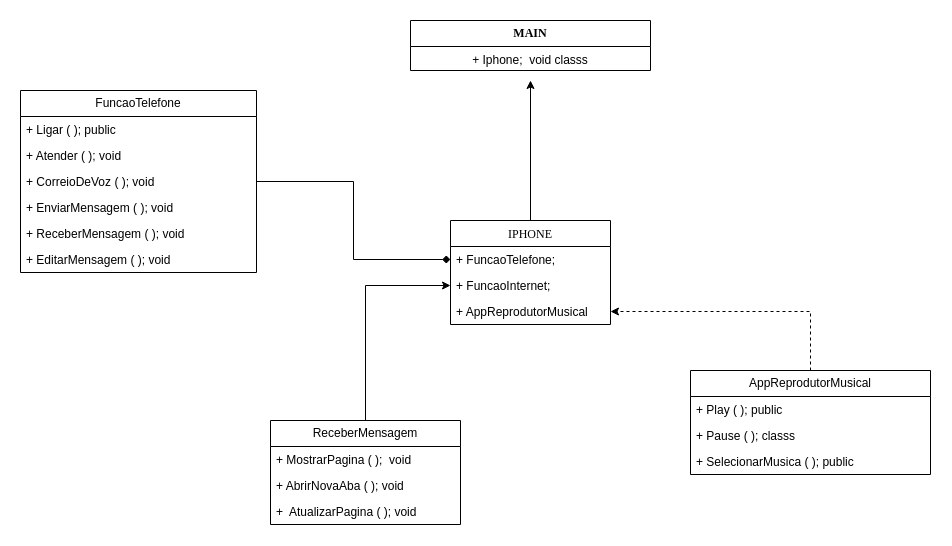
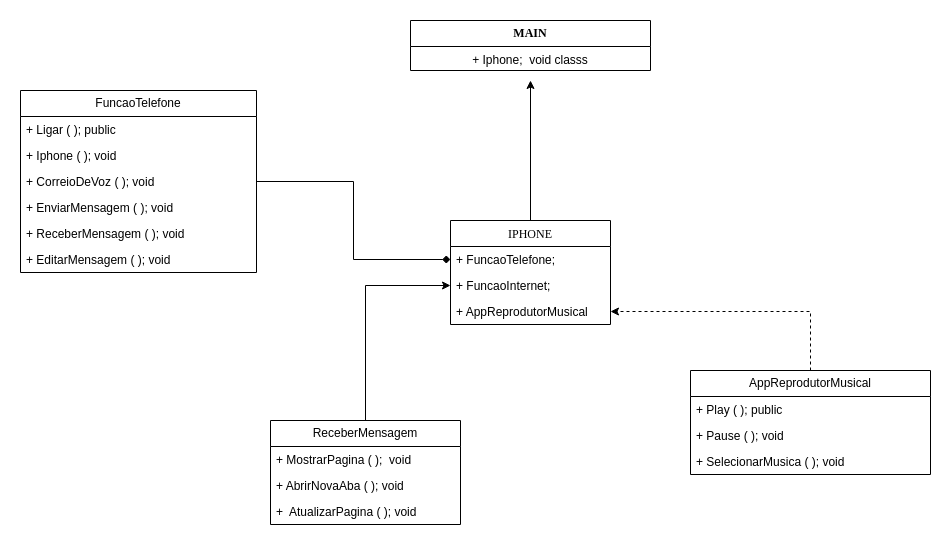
(81, 157) -> (78, 157)
(751, 437) -> (744, 437)
(782, 463) -> (777, 463)
